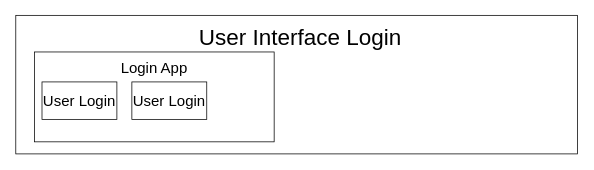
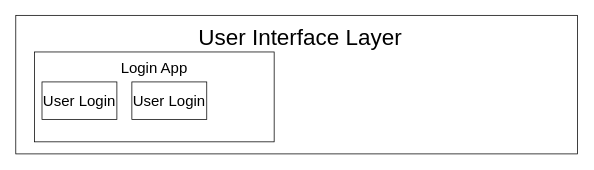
(300, 37) -> (300, 37)
